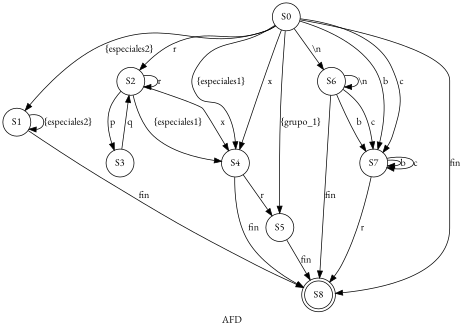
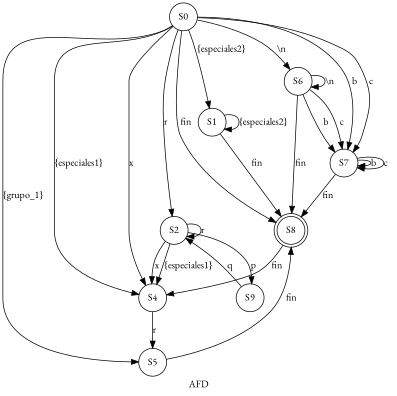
(120, 163) -> (250, 298)
(363, 228) -> (328, 195)
(248, 241) -> (240, 279)
